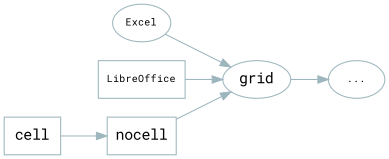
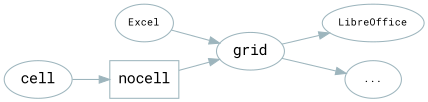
(142, 79) -> (373, 23)
(199, 79) -> (300, 40)
(32, 136) -> (38, 79)
